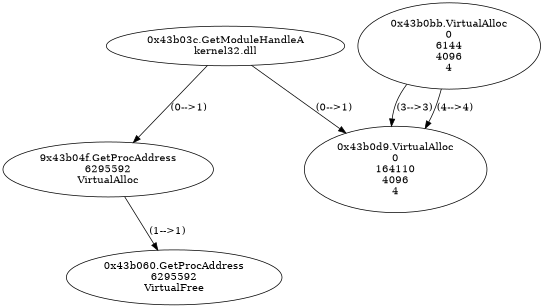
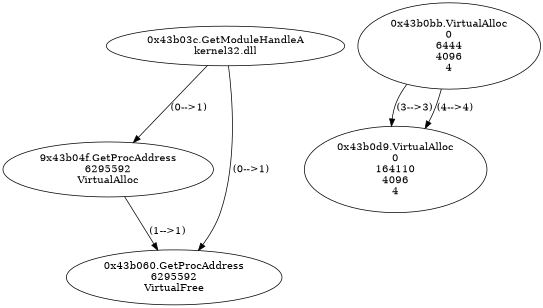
(449, 46) -> (449, 46)
(296, 97) -> (231, 158)
